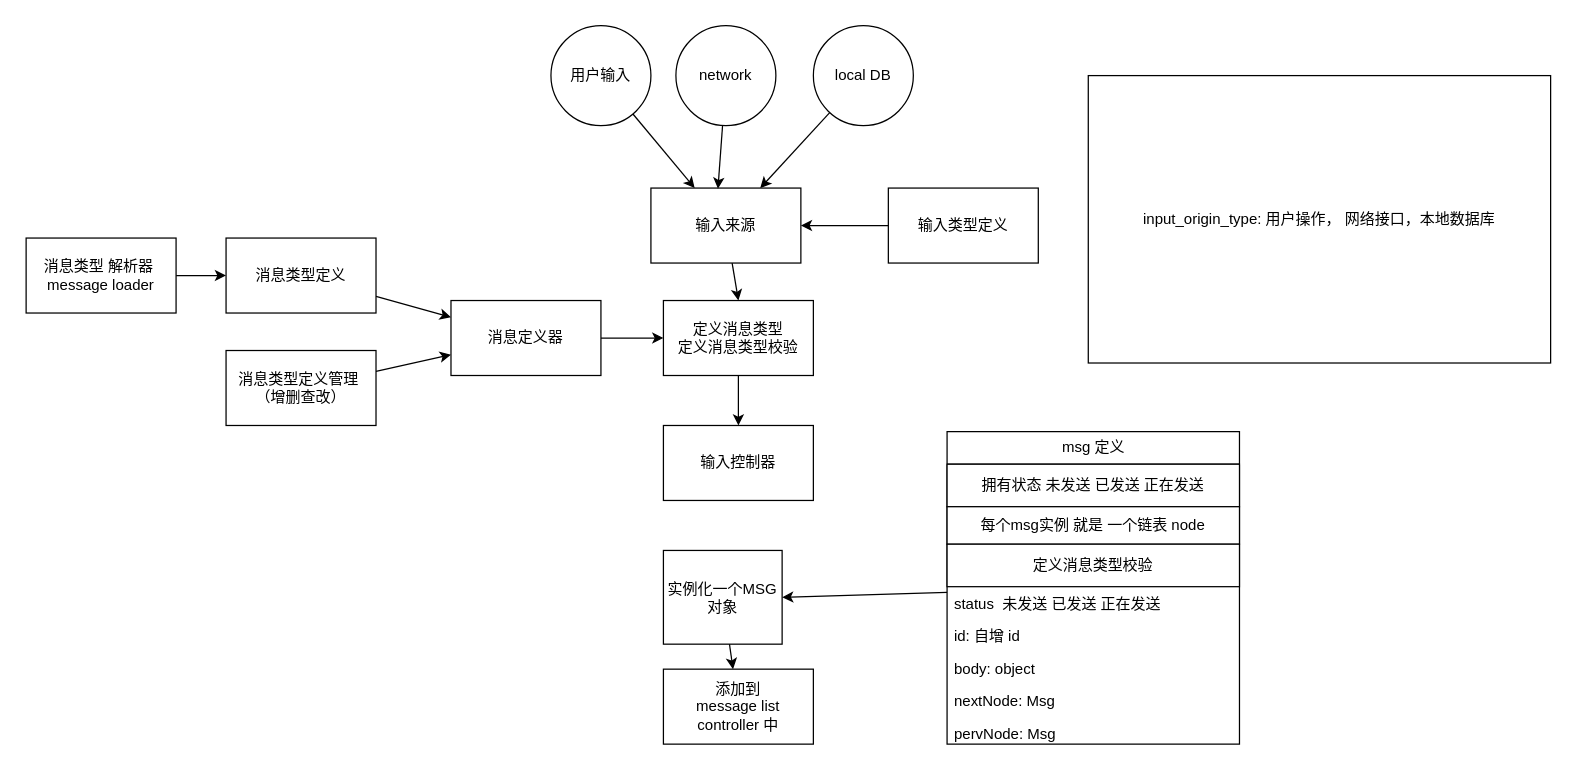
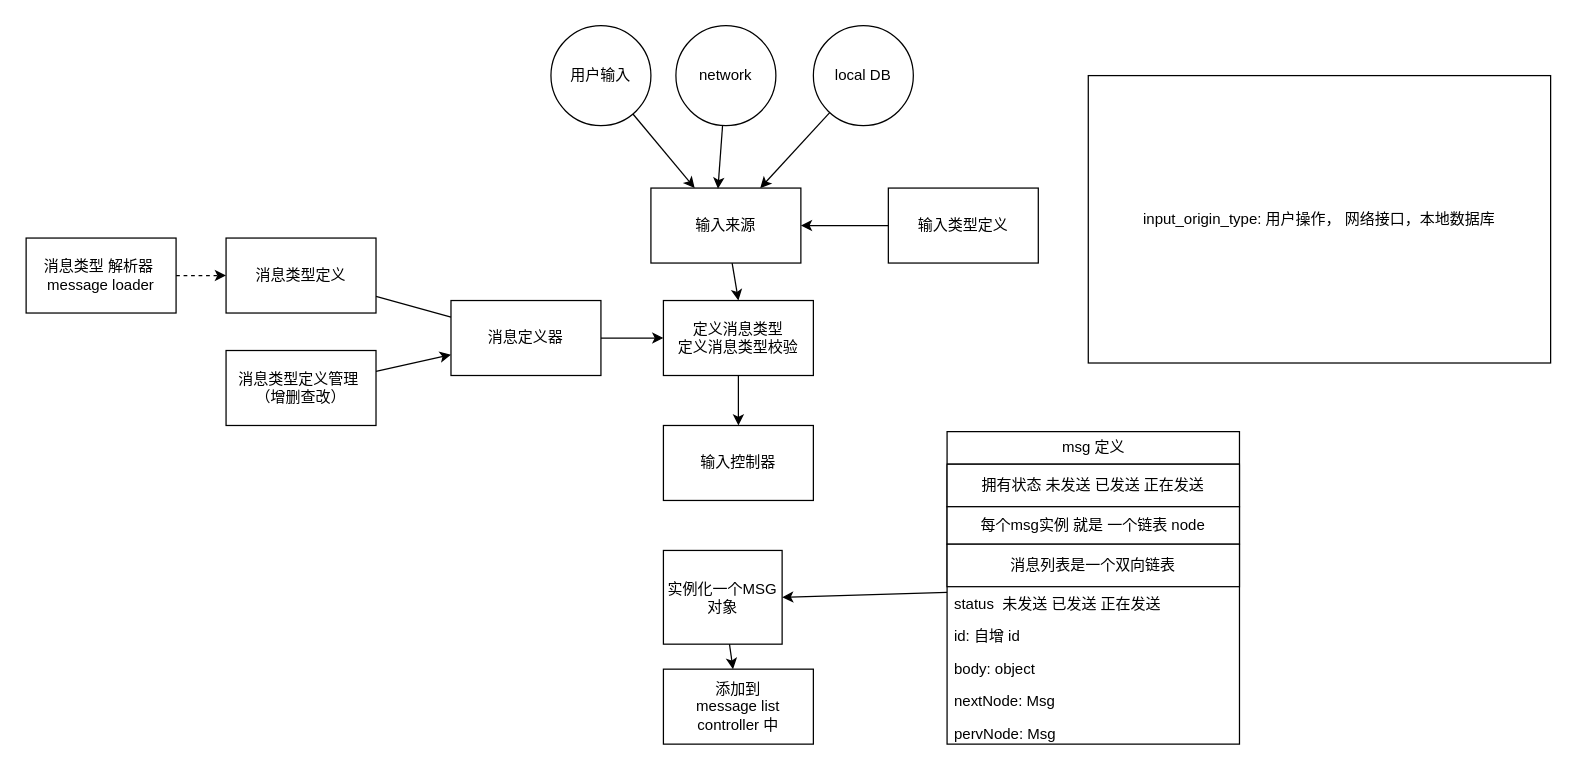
(196, 276) -> (196, 276)
(441, 315) -> (444, 315)
(1093, 566) -> (1093, 566)
